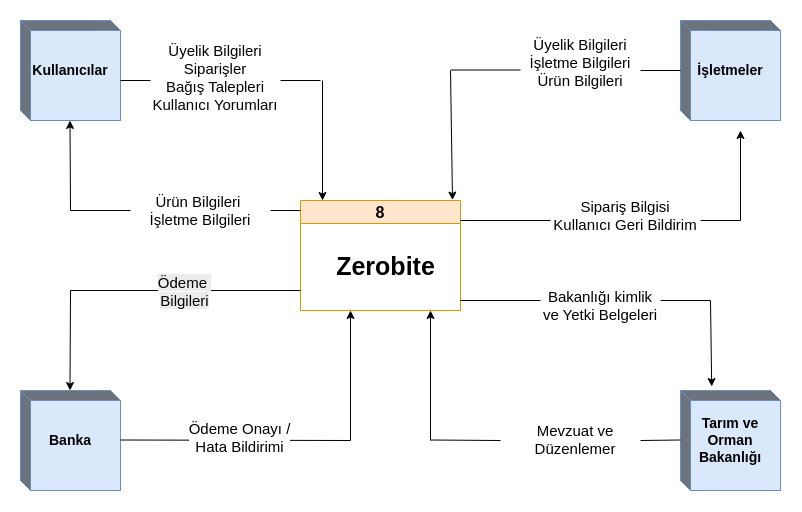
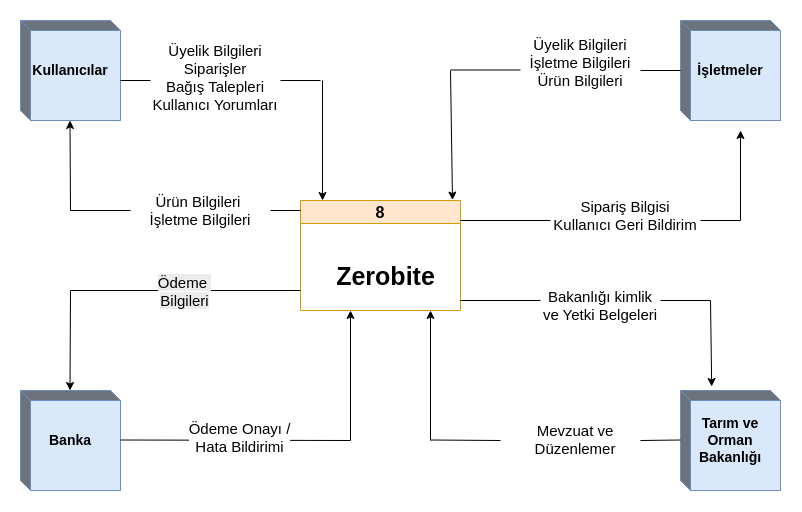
(386, 266) -> (386, 276)
